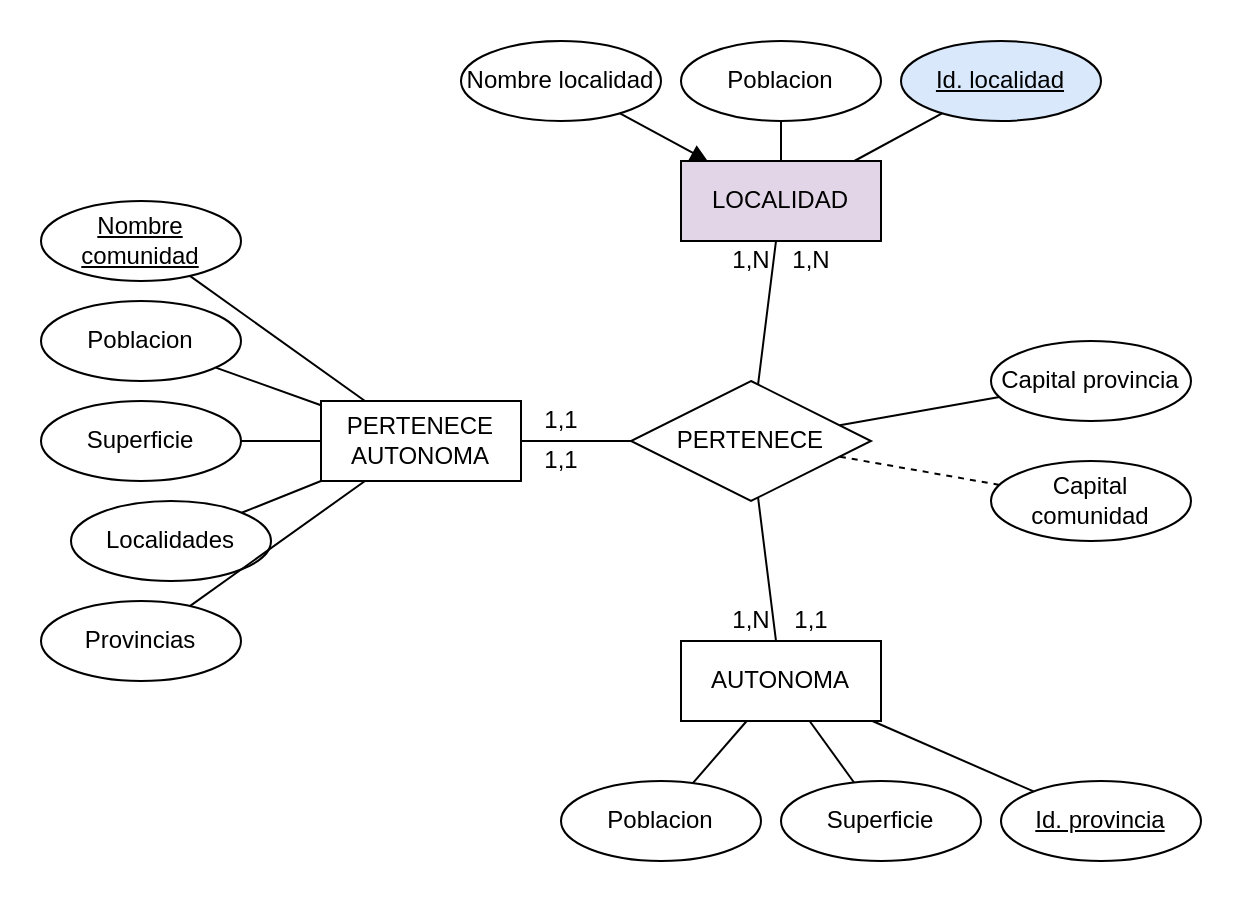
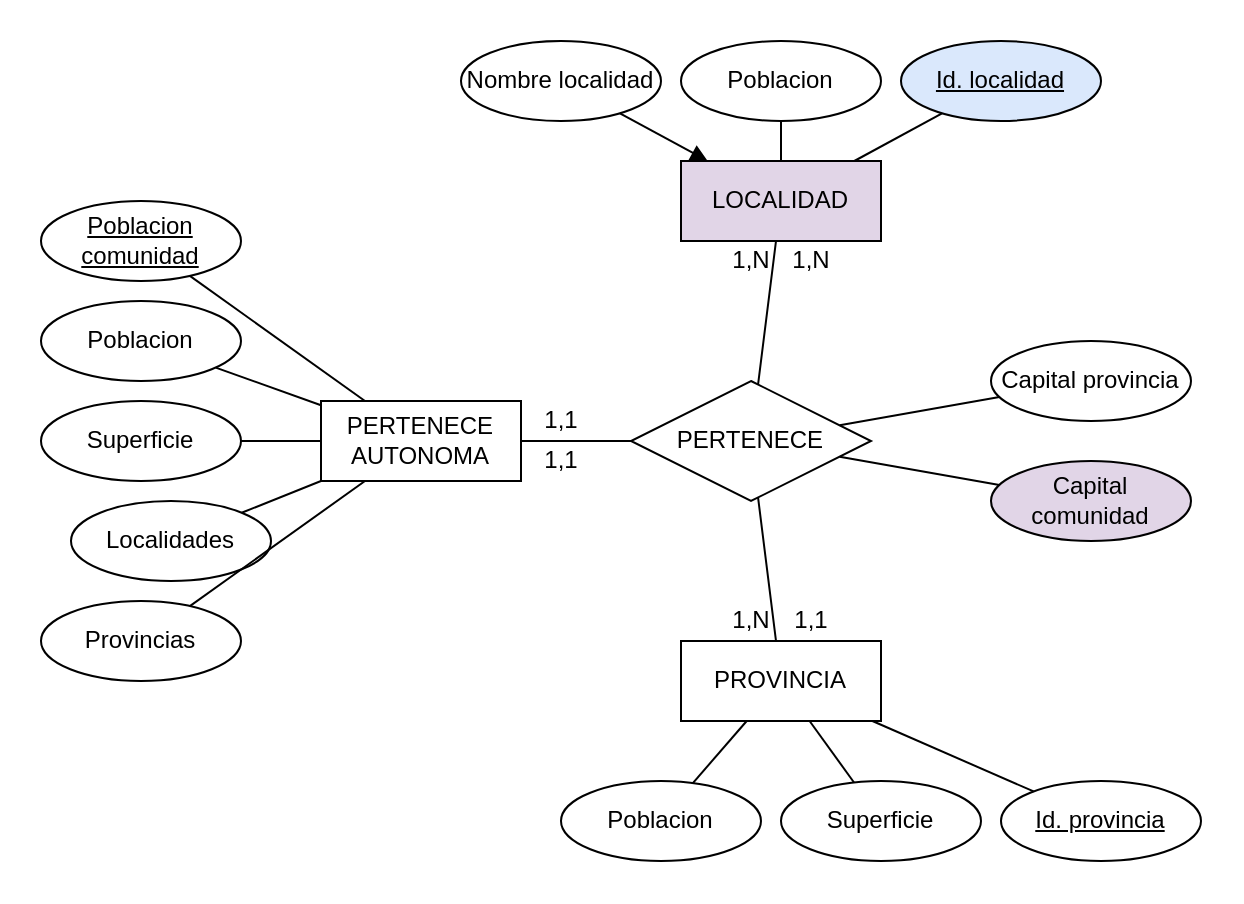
(141, 241) -> (141, 241)
(920, 471) -> (920, 471)
(1091, 501) -> (1091, 501)
(781, 681) -> (781, 681)
